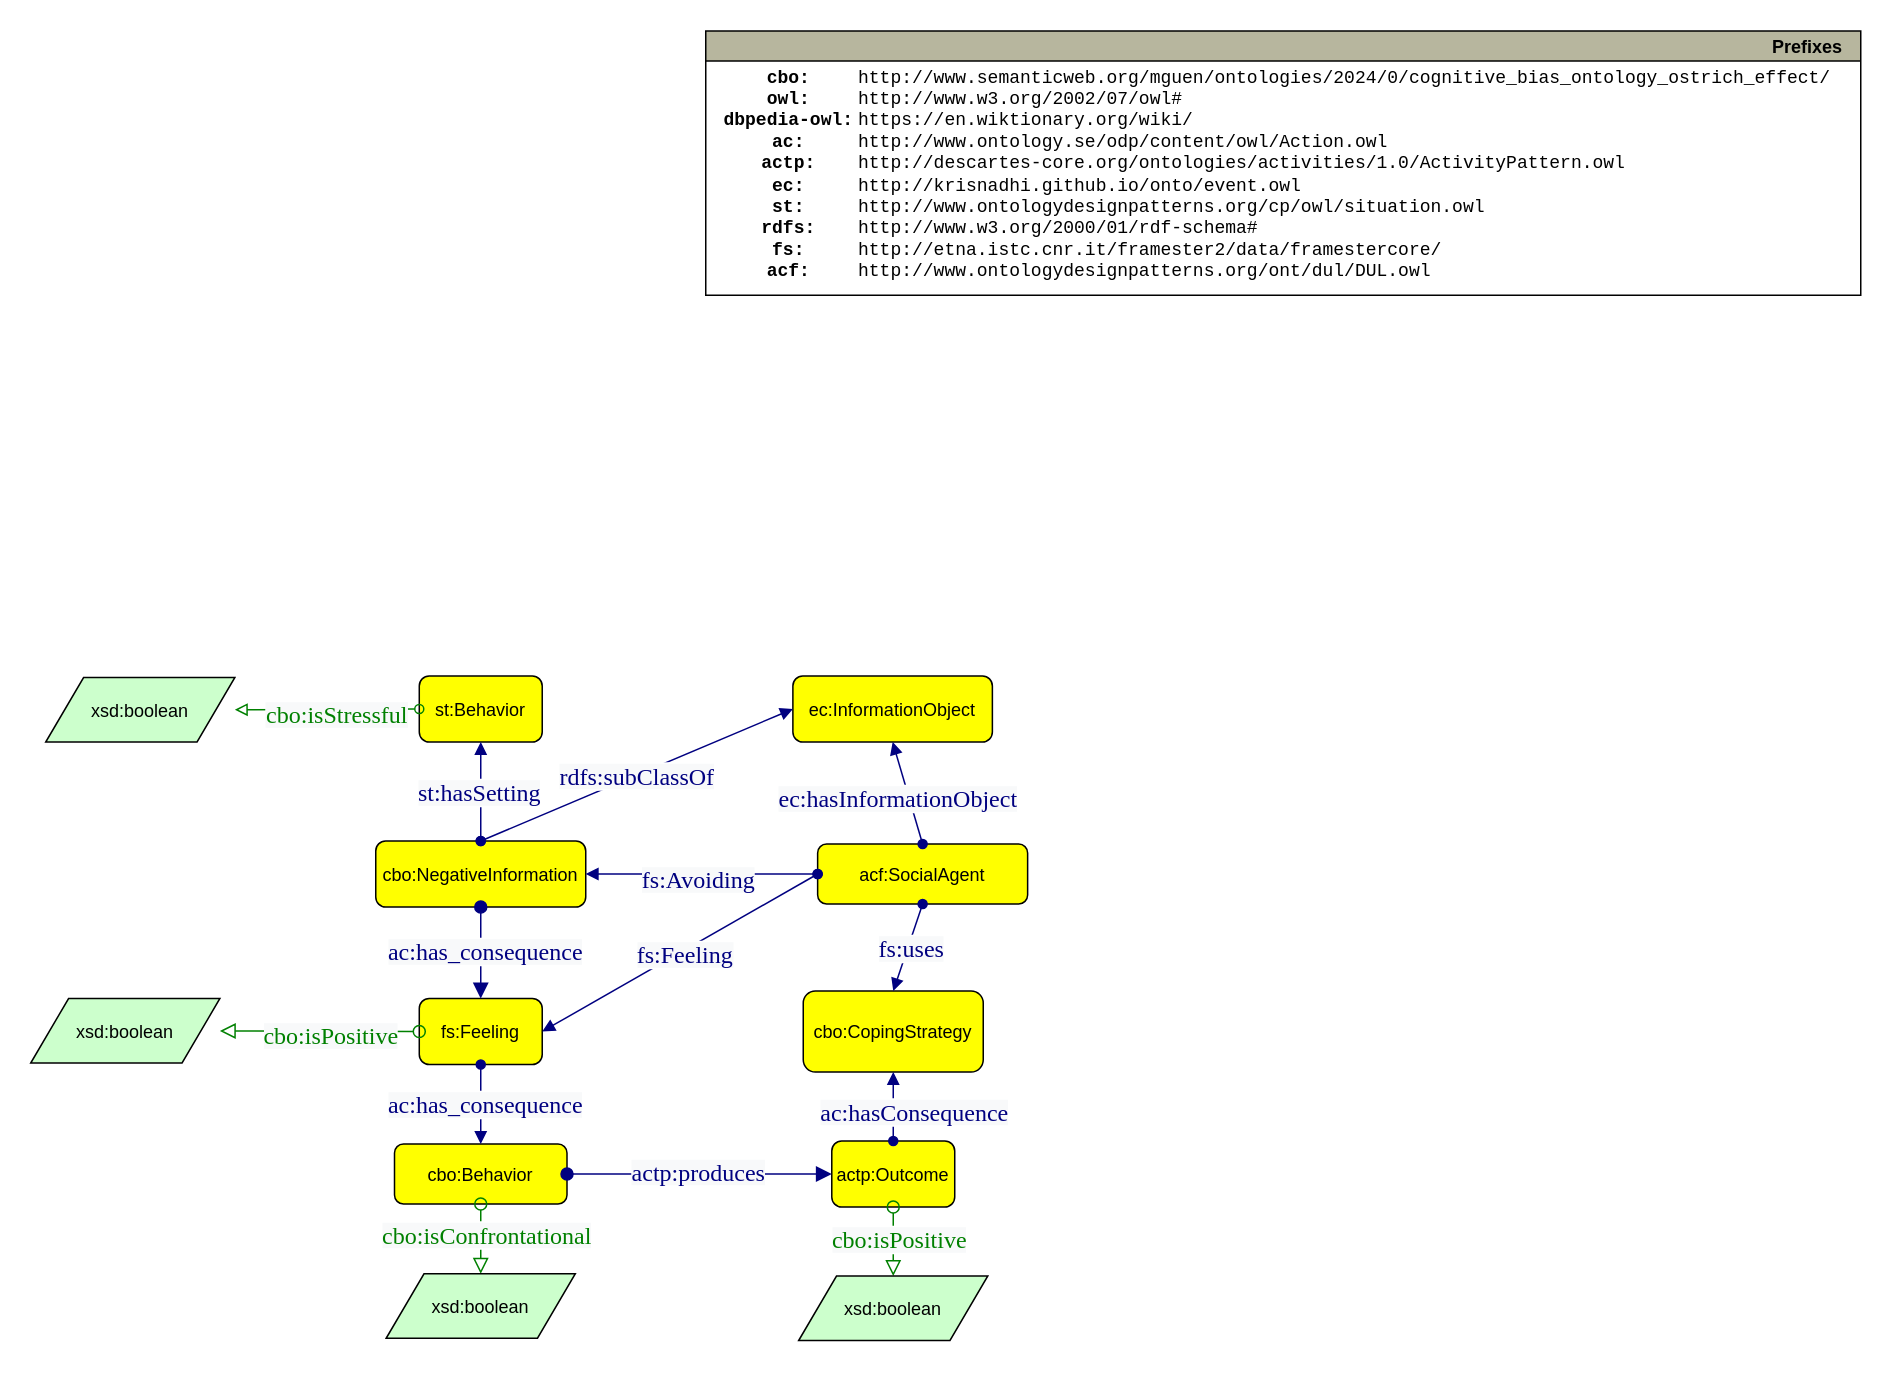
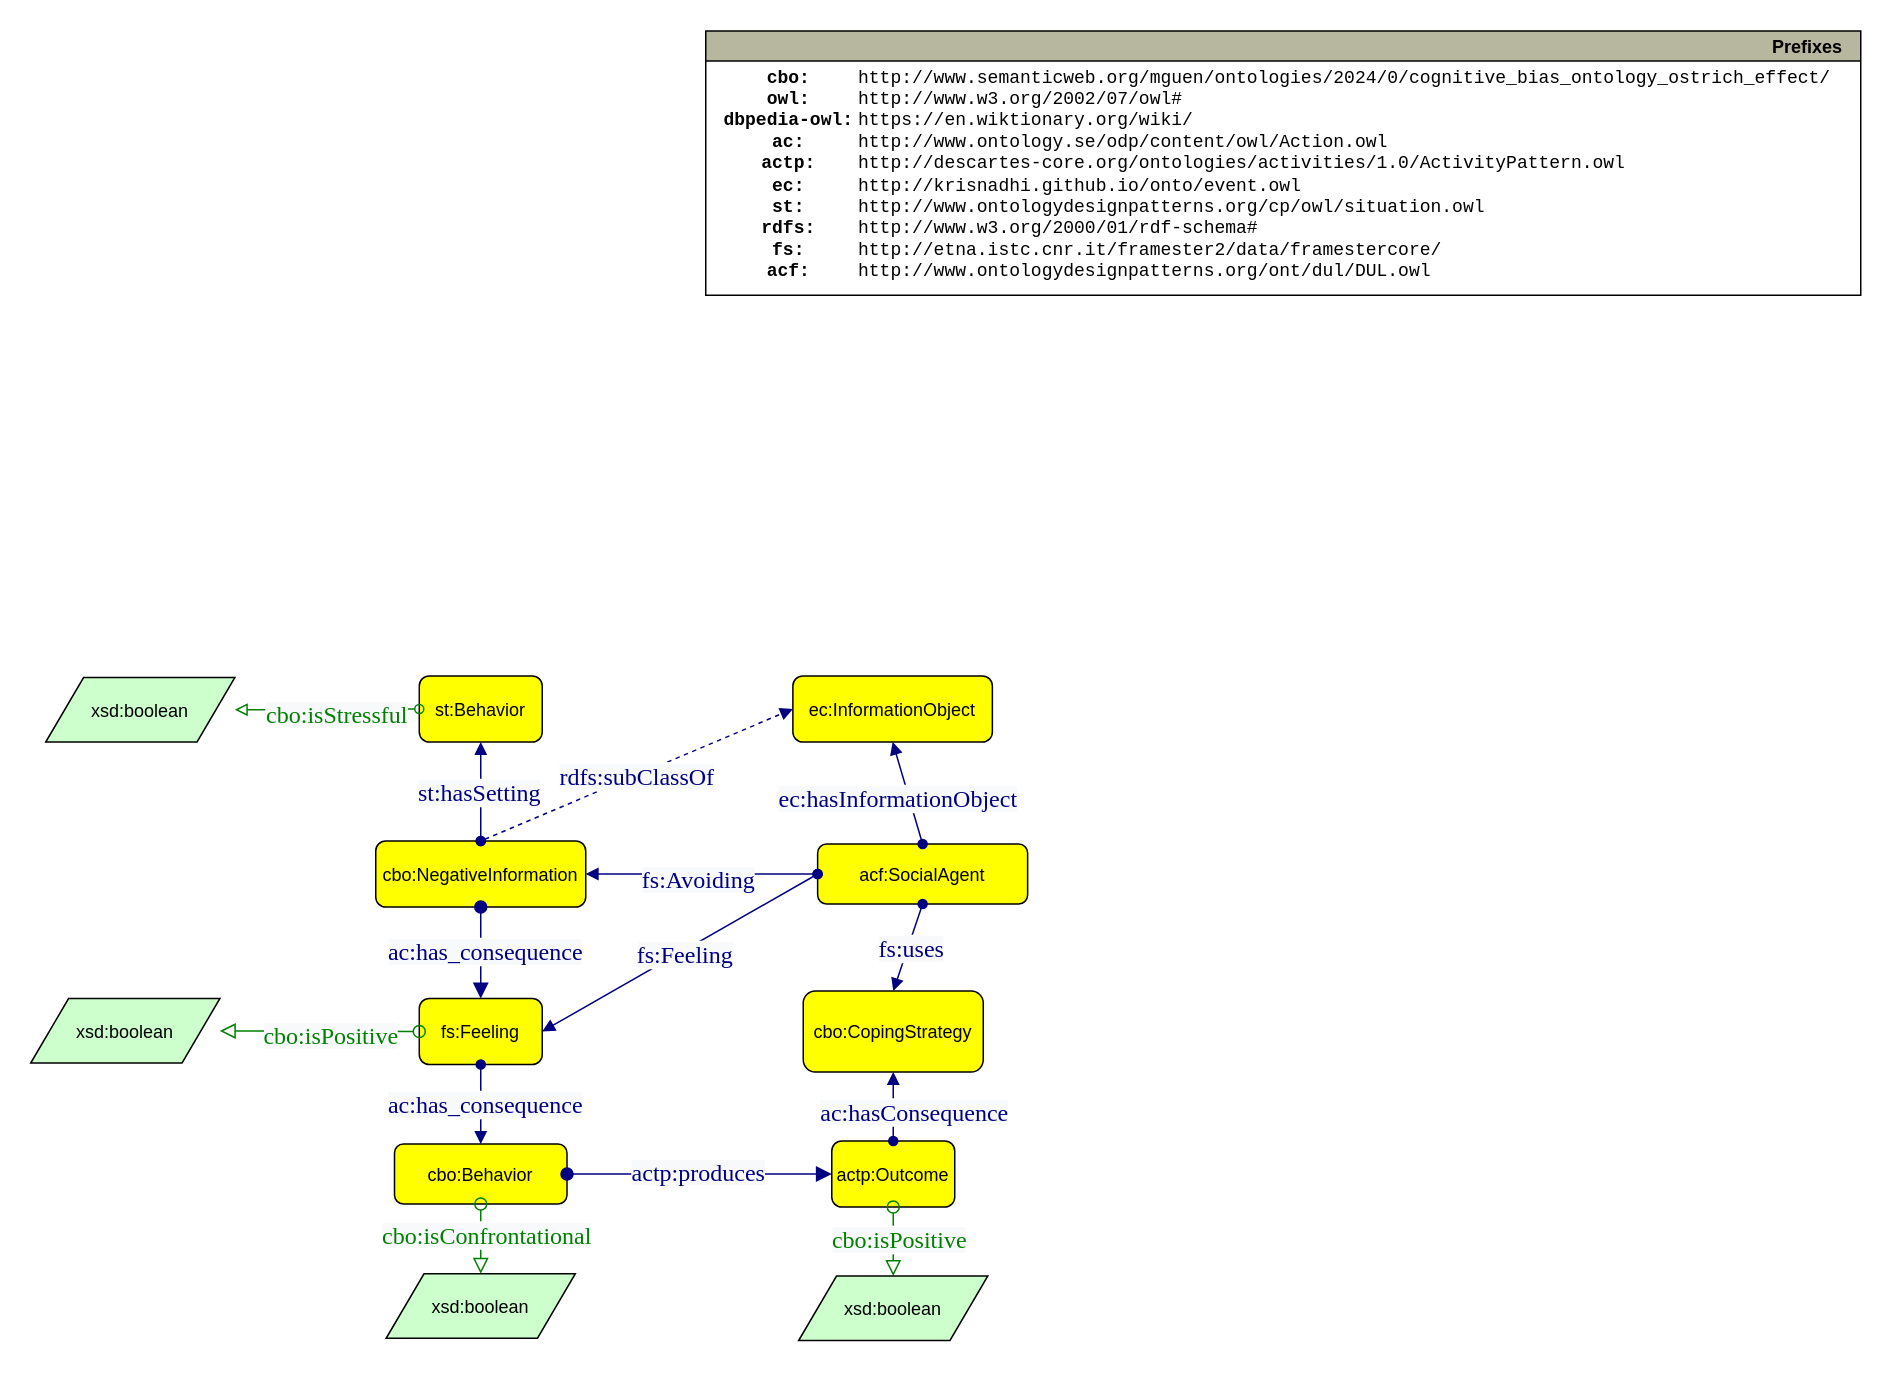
(544, 814) -> (544, 814)
